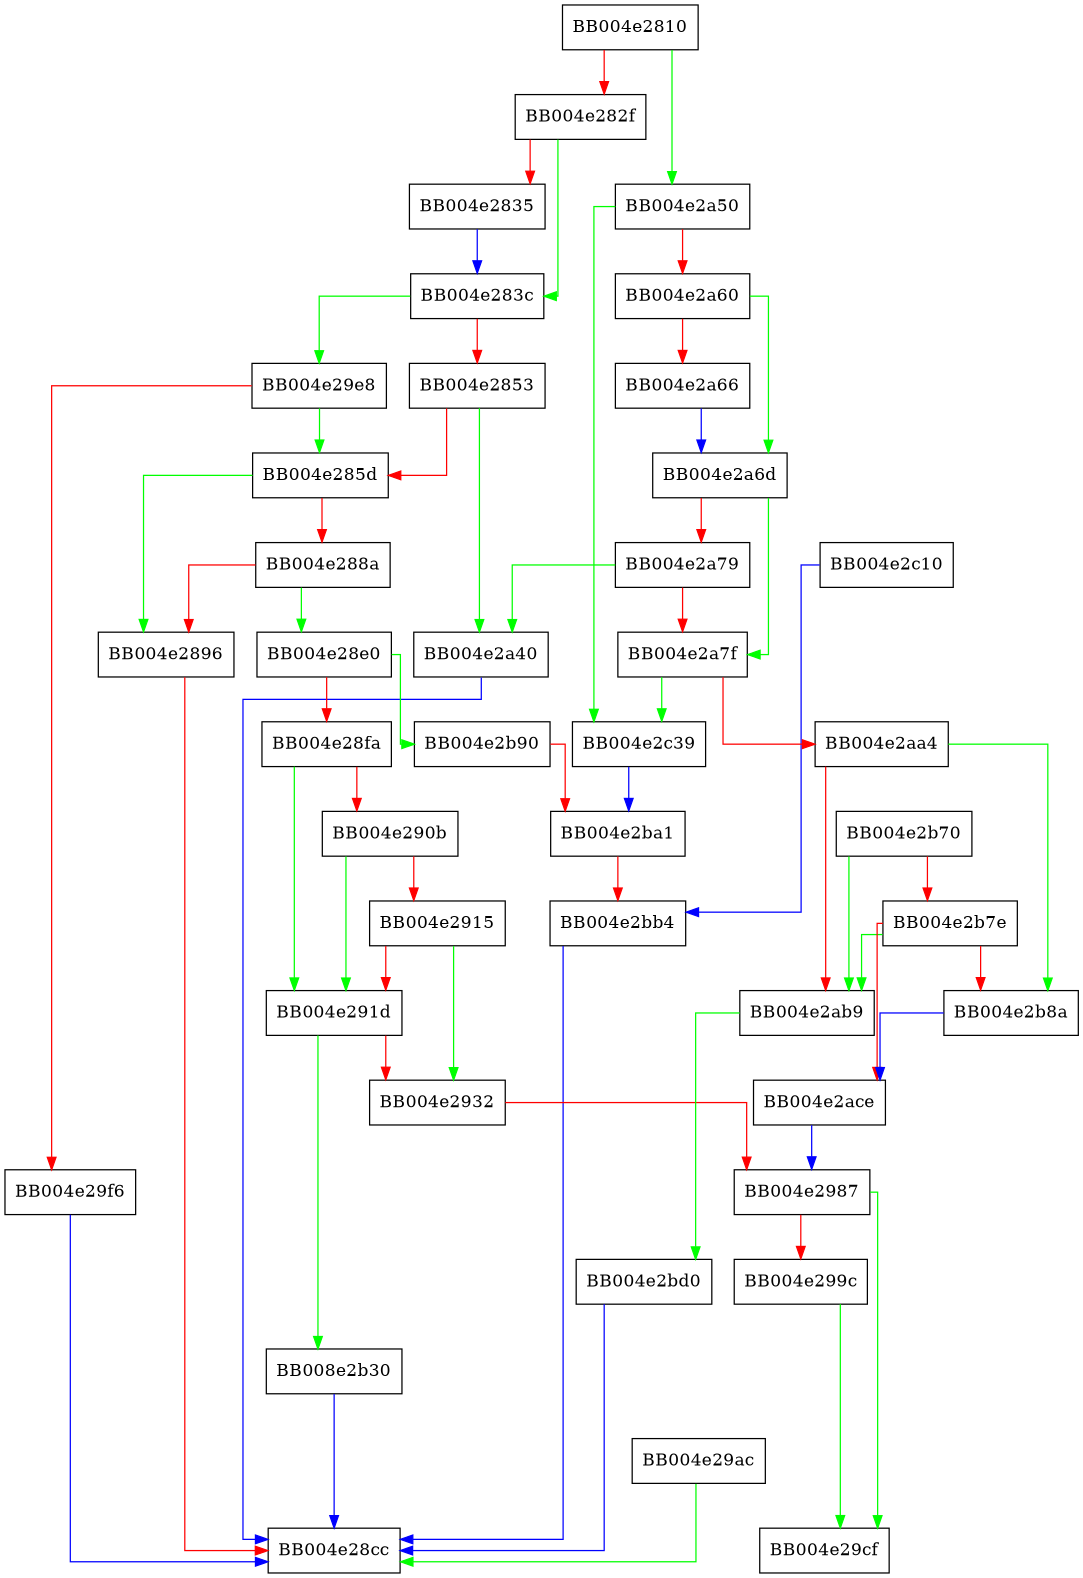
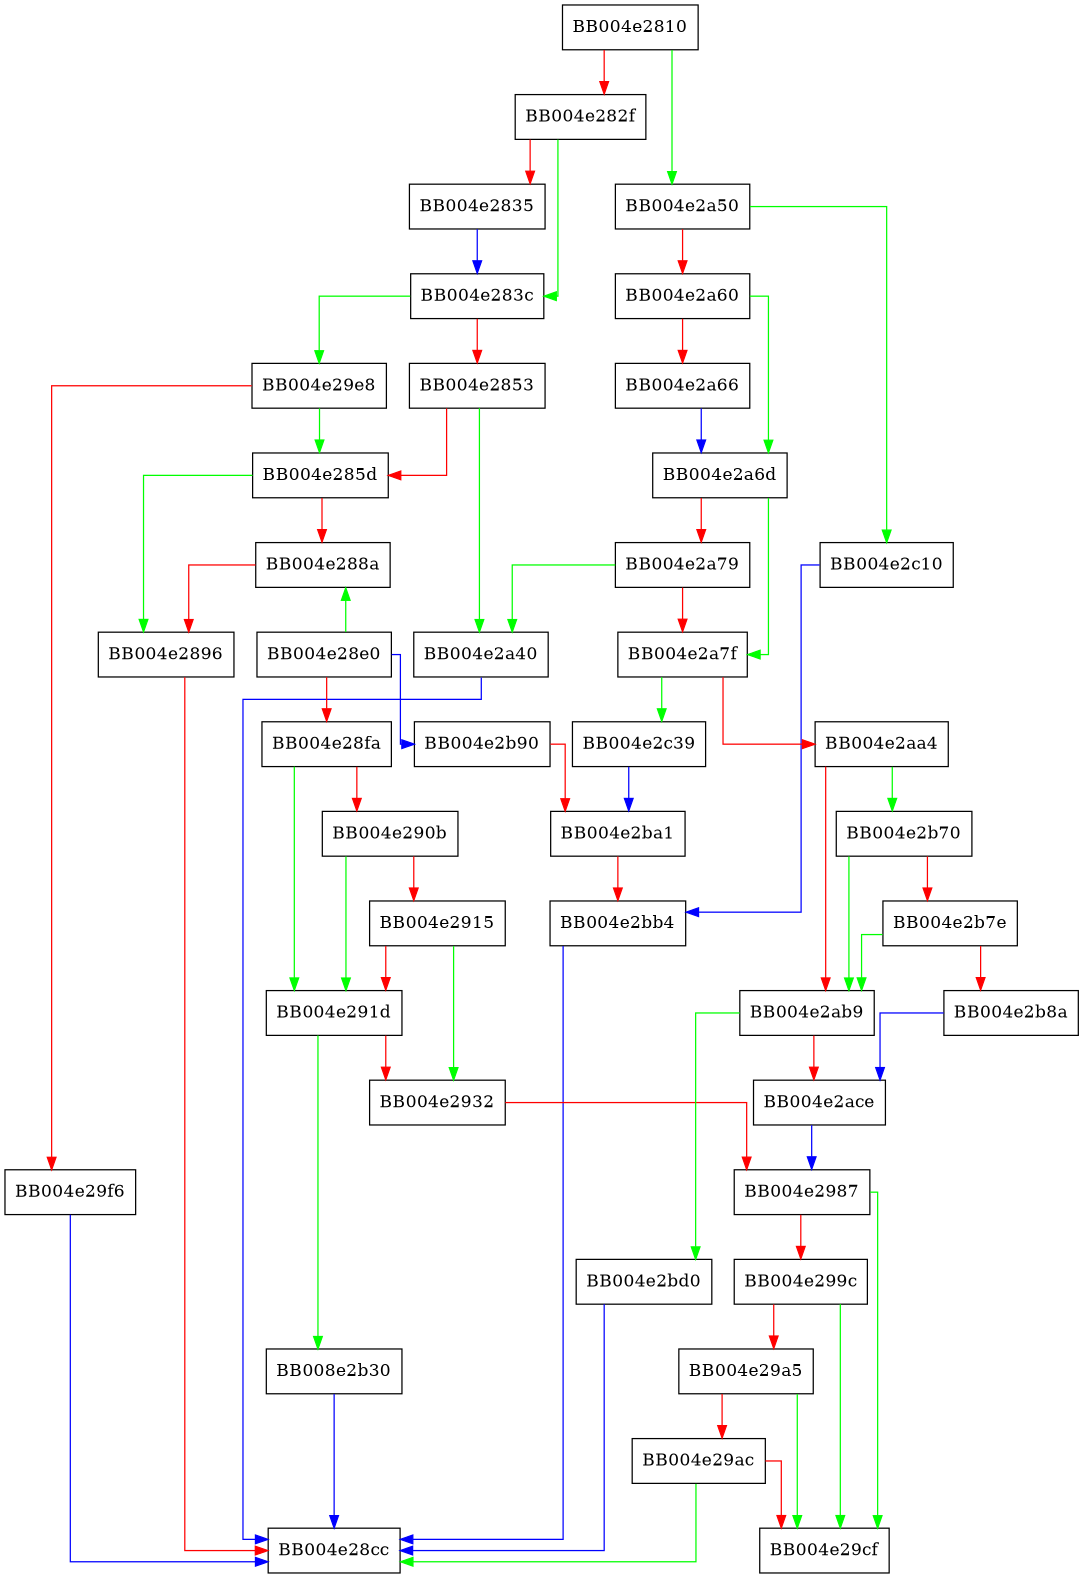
(594, 447) -> (887, 300)
(301, 603) -> (346, 616)
(400, 691) -> (400, 691)
(1048, 811) -> (892, 783)
(877, 993) -> (814, 1051)
none -> (746, 1371)
none -> (781, 1480)
